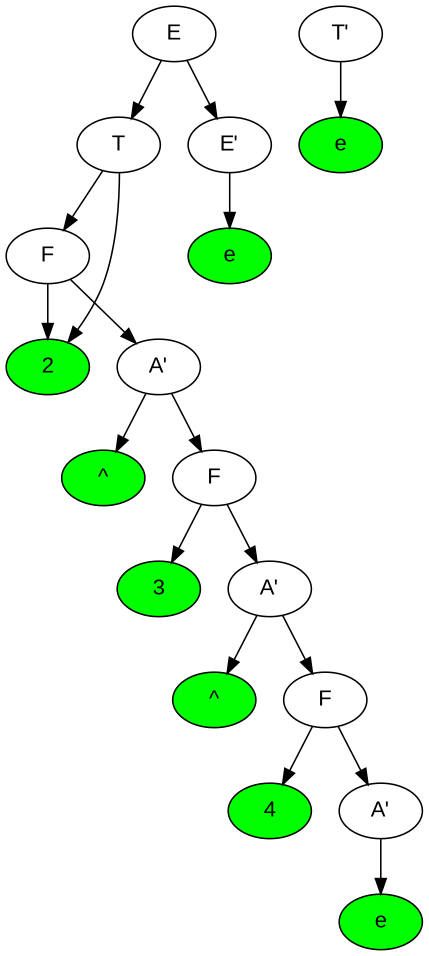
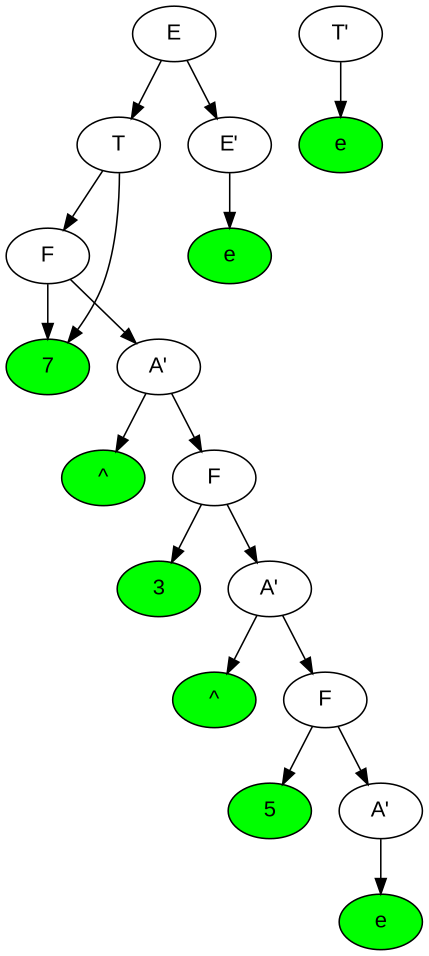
(48, 367) -> (48, 367)
(270, 811) -> (270, 811)
